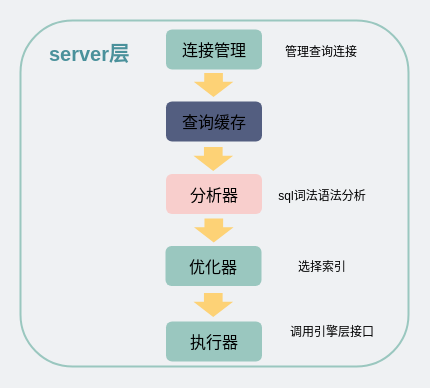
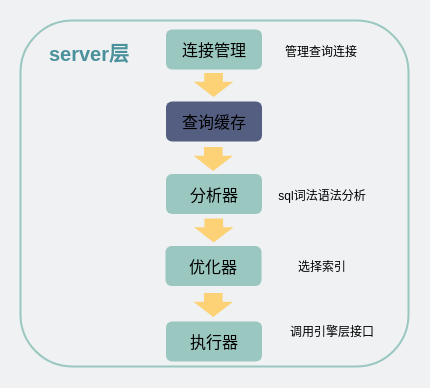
(214, 194) -> (214, 194)
